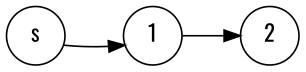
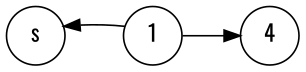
(270, 36) -> (270, 36)
(86, 47) -> (103, 25)
